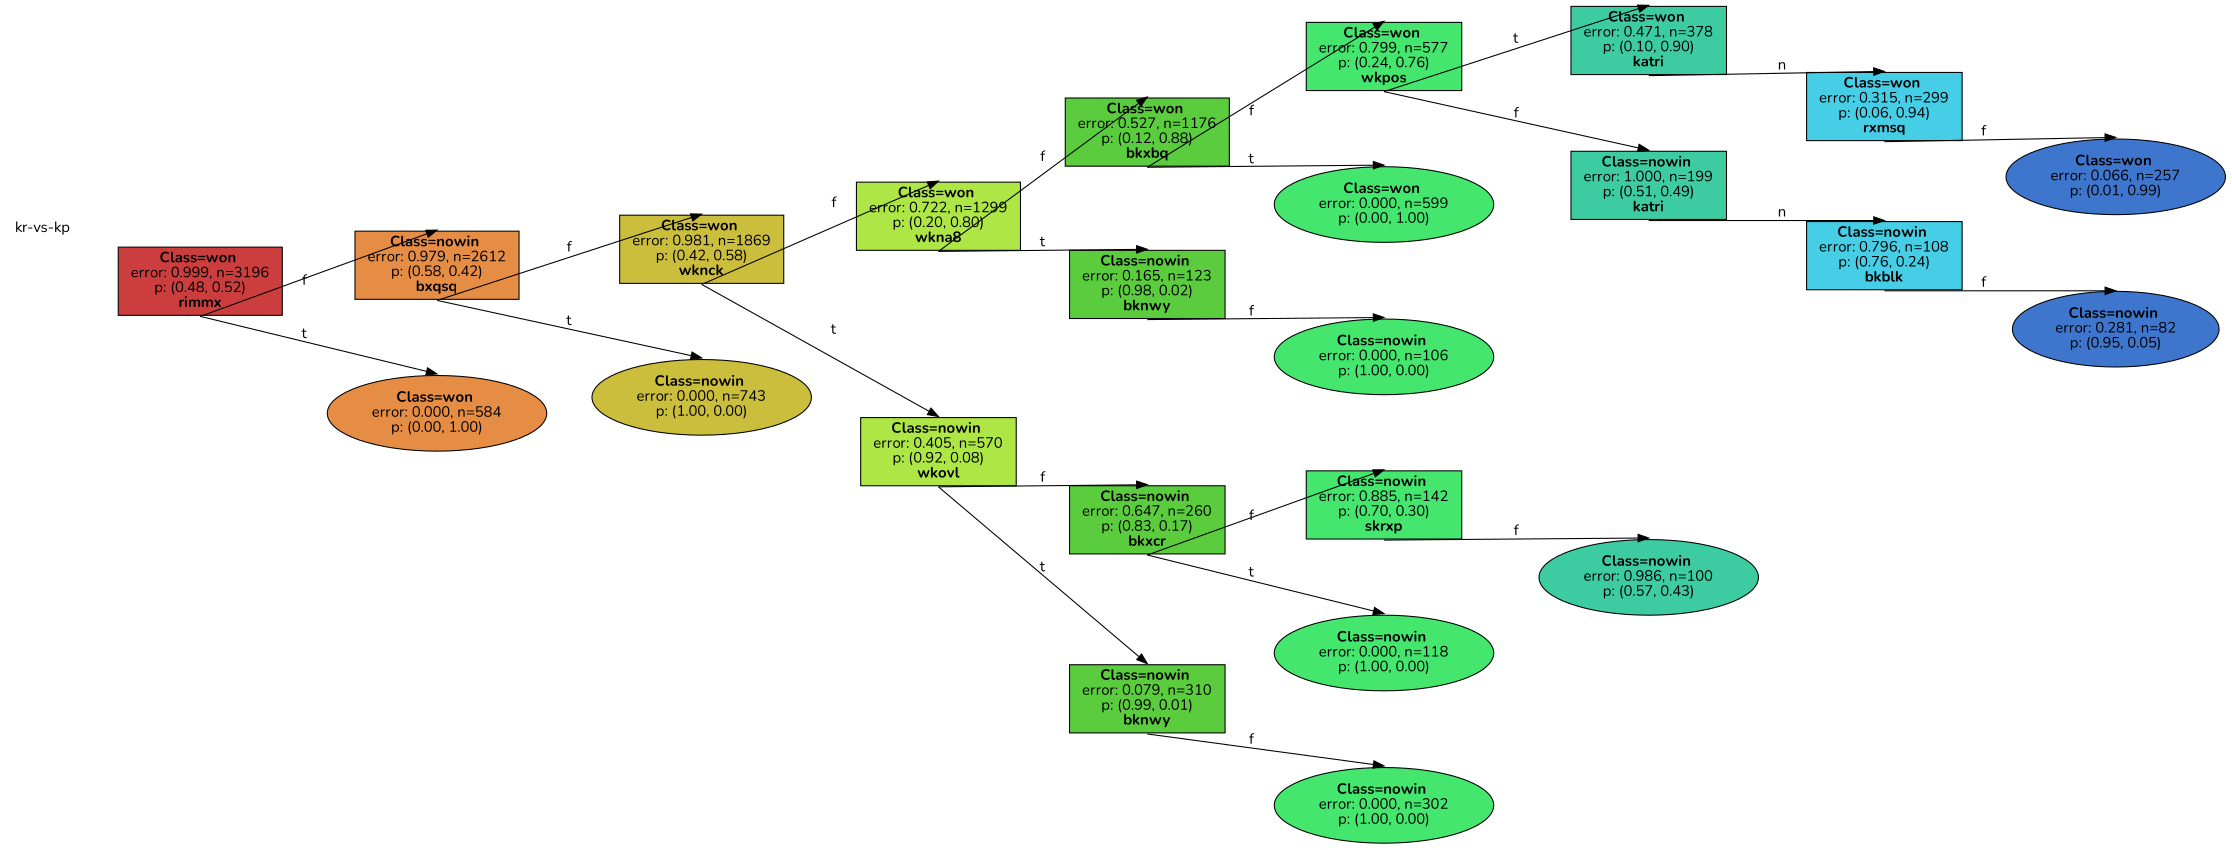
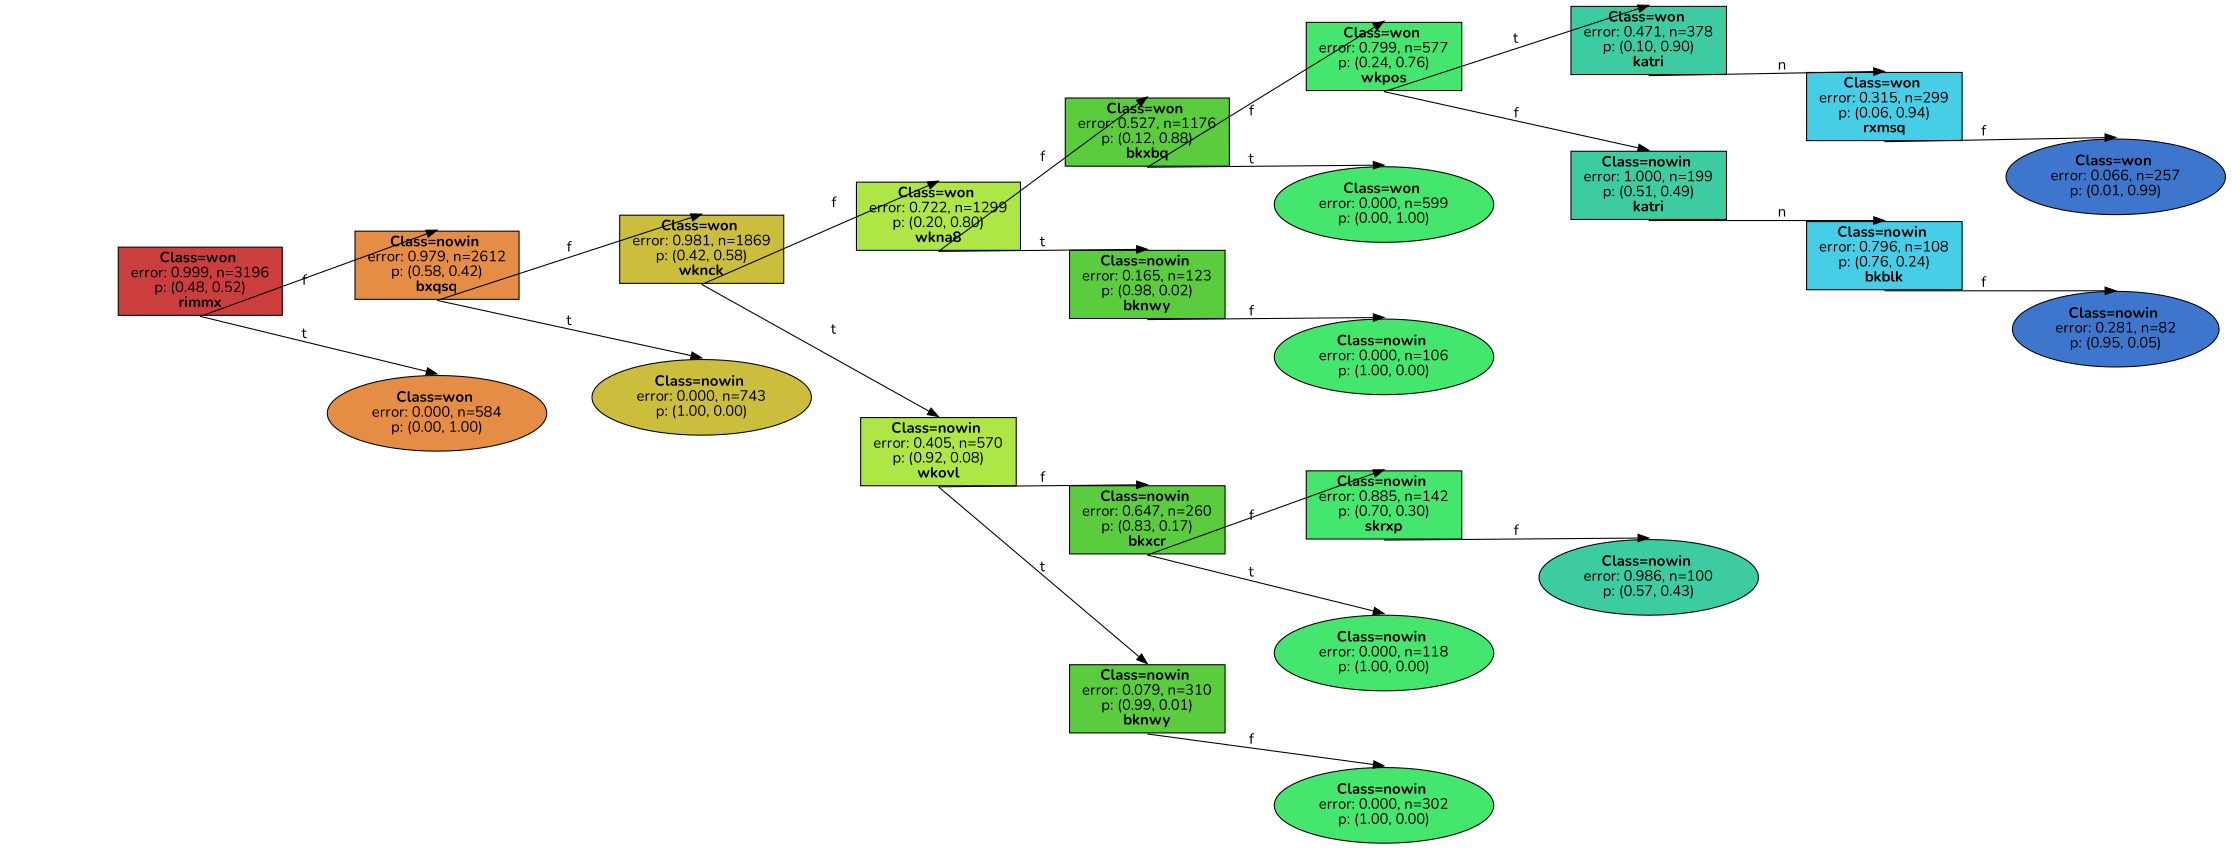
(43, 228) -> none
